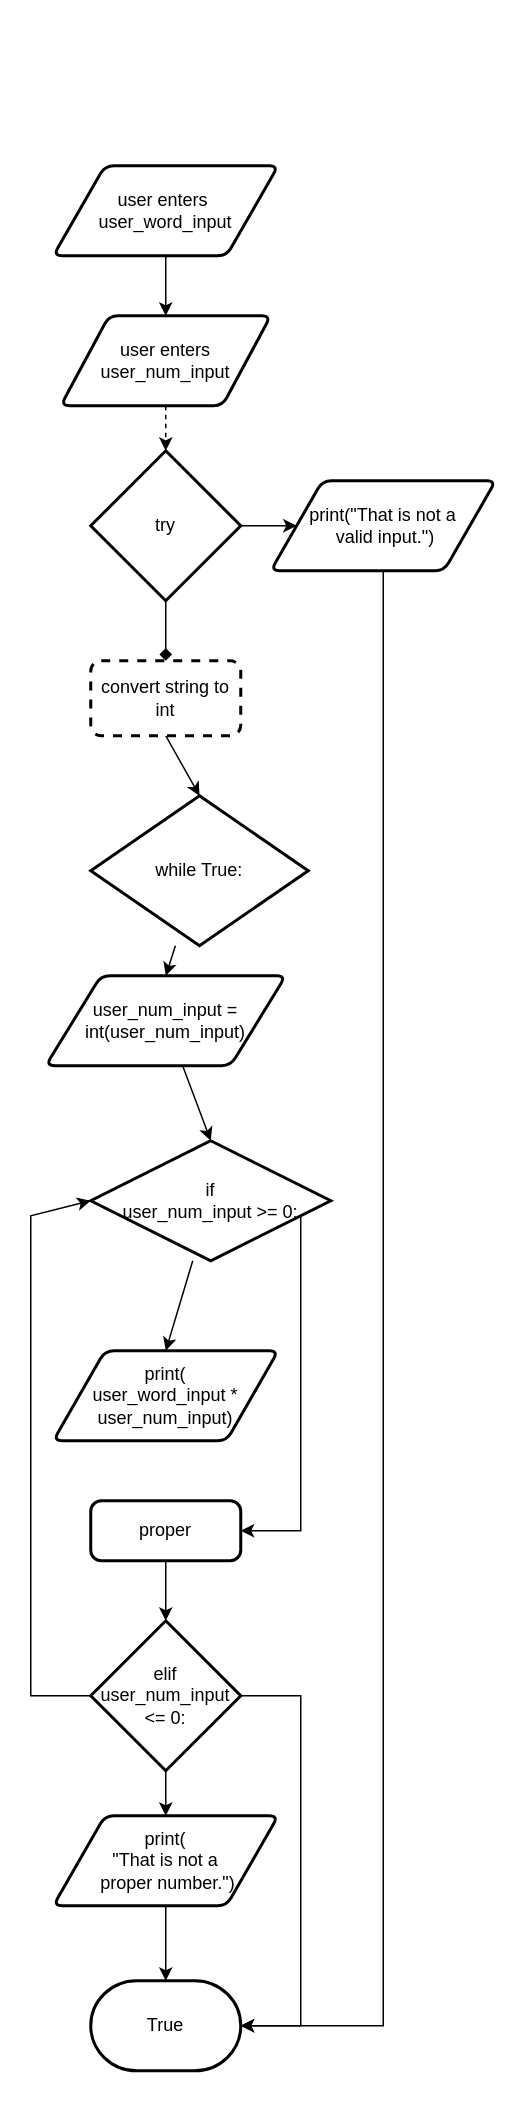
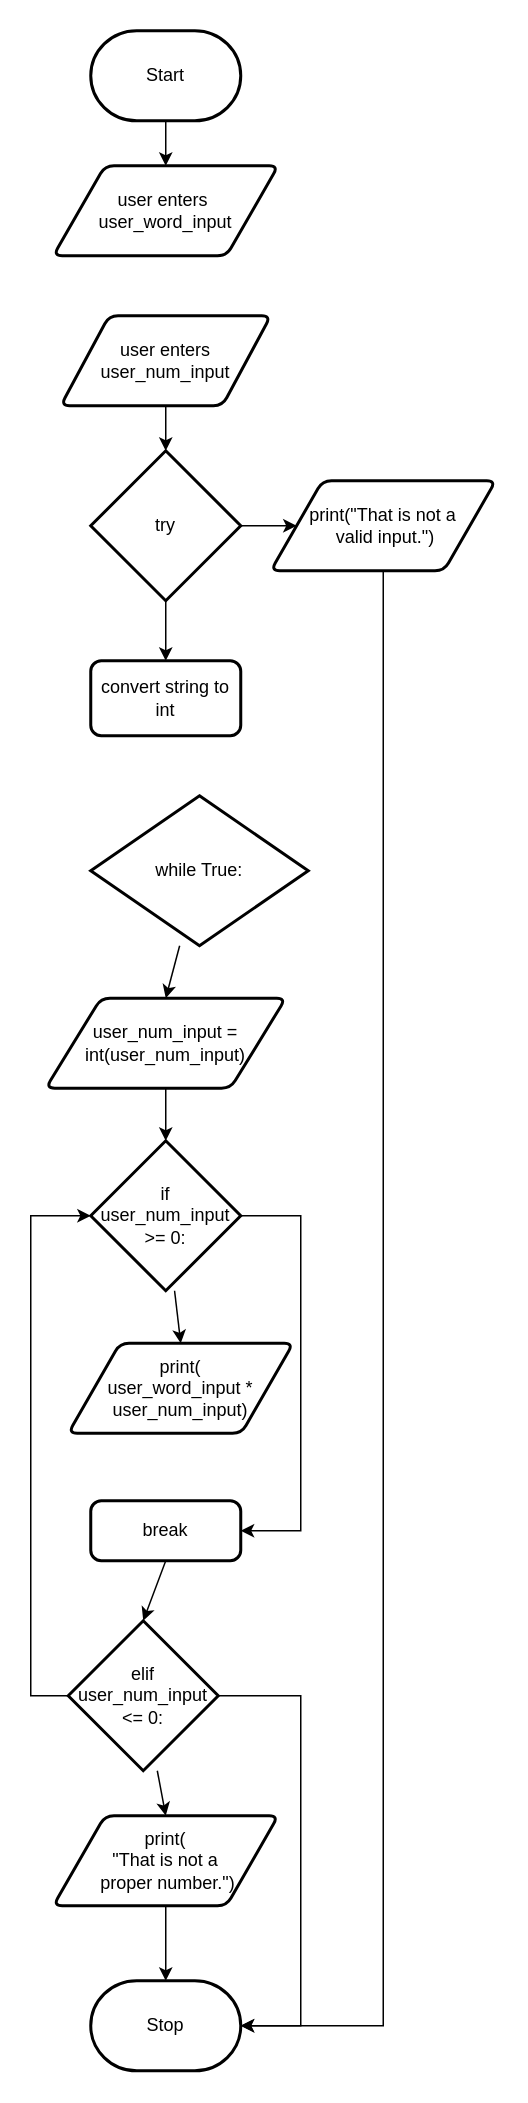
none -> (166, 76)
none -> (166, 138)
(166, 281) -> none
(166, 424) -> (166, 424)
(166, 648) -> (166, 649)
(166, 698) -> (166, 698)
(180, 761) -> none
(166, 1021) -> (166, 1043)
(211, 1201) -> (166, 1216)
(166, 1396) -> (181, 1388)
(166, 1531) -> (166, 1531)
(166, 1696) -> (143, 1696)
(166, 2026) -> (166, 2026)
